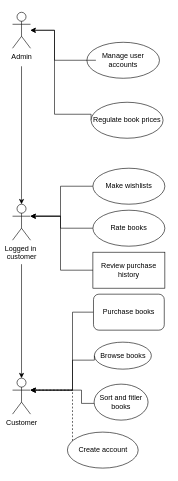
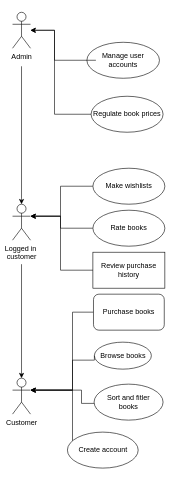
(127, 120) -> (127, 114)
(121, 402) -> (128, 402)
(72, 417) -> (72, 417)
